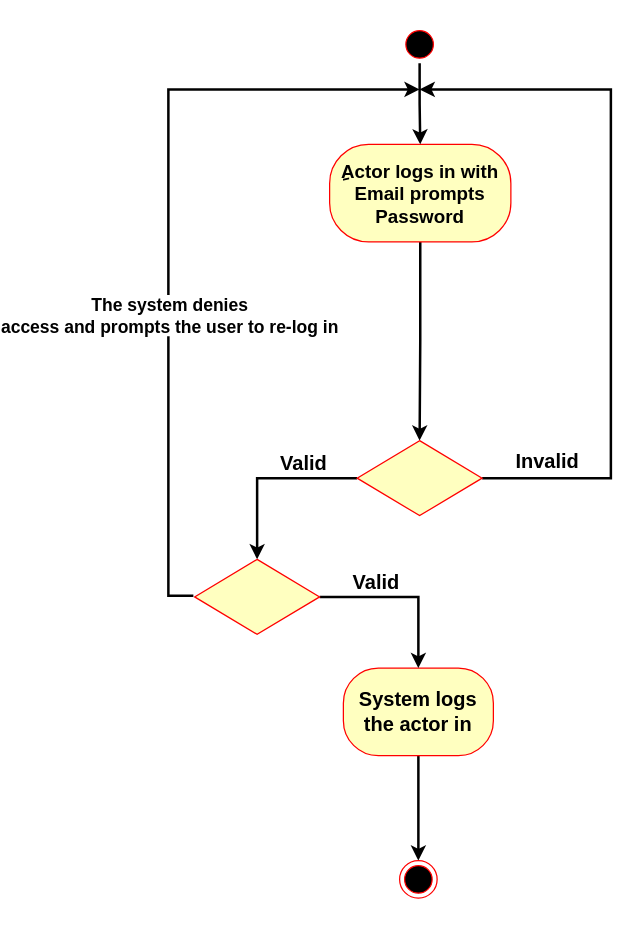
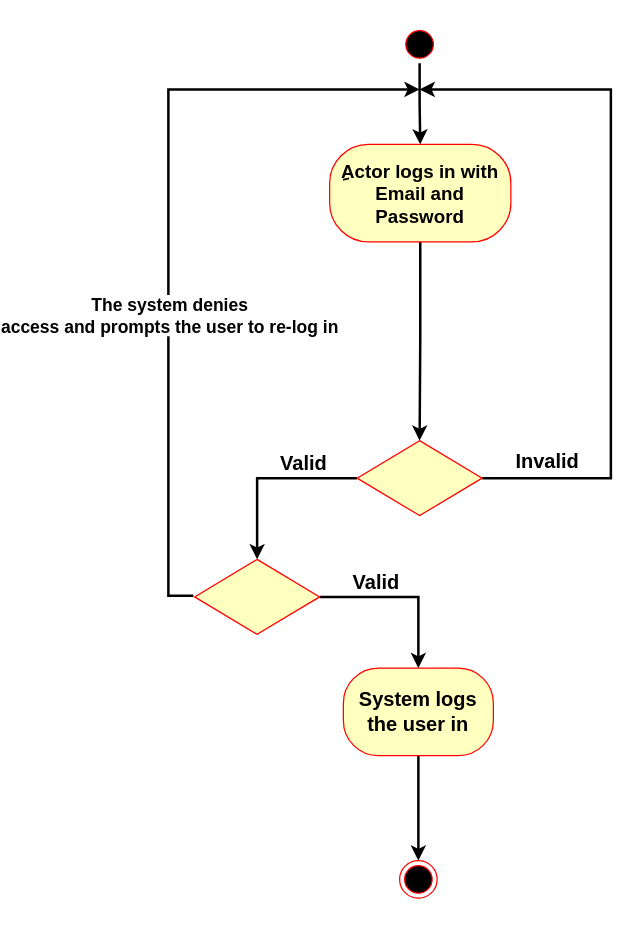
(420, 193) -> (420, 193)
(418, 712) -> (418, 712)
